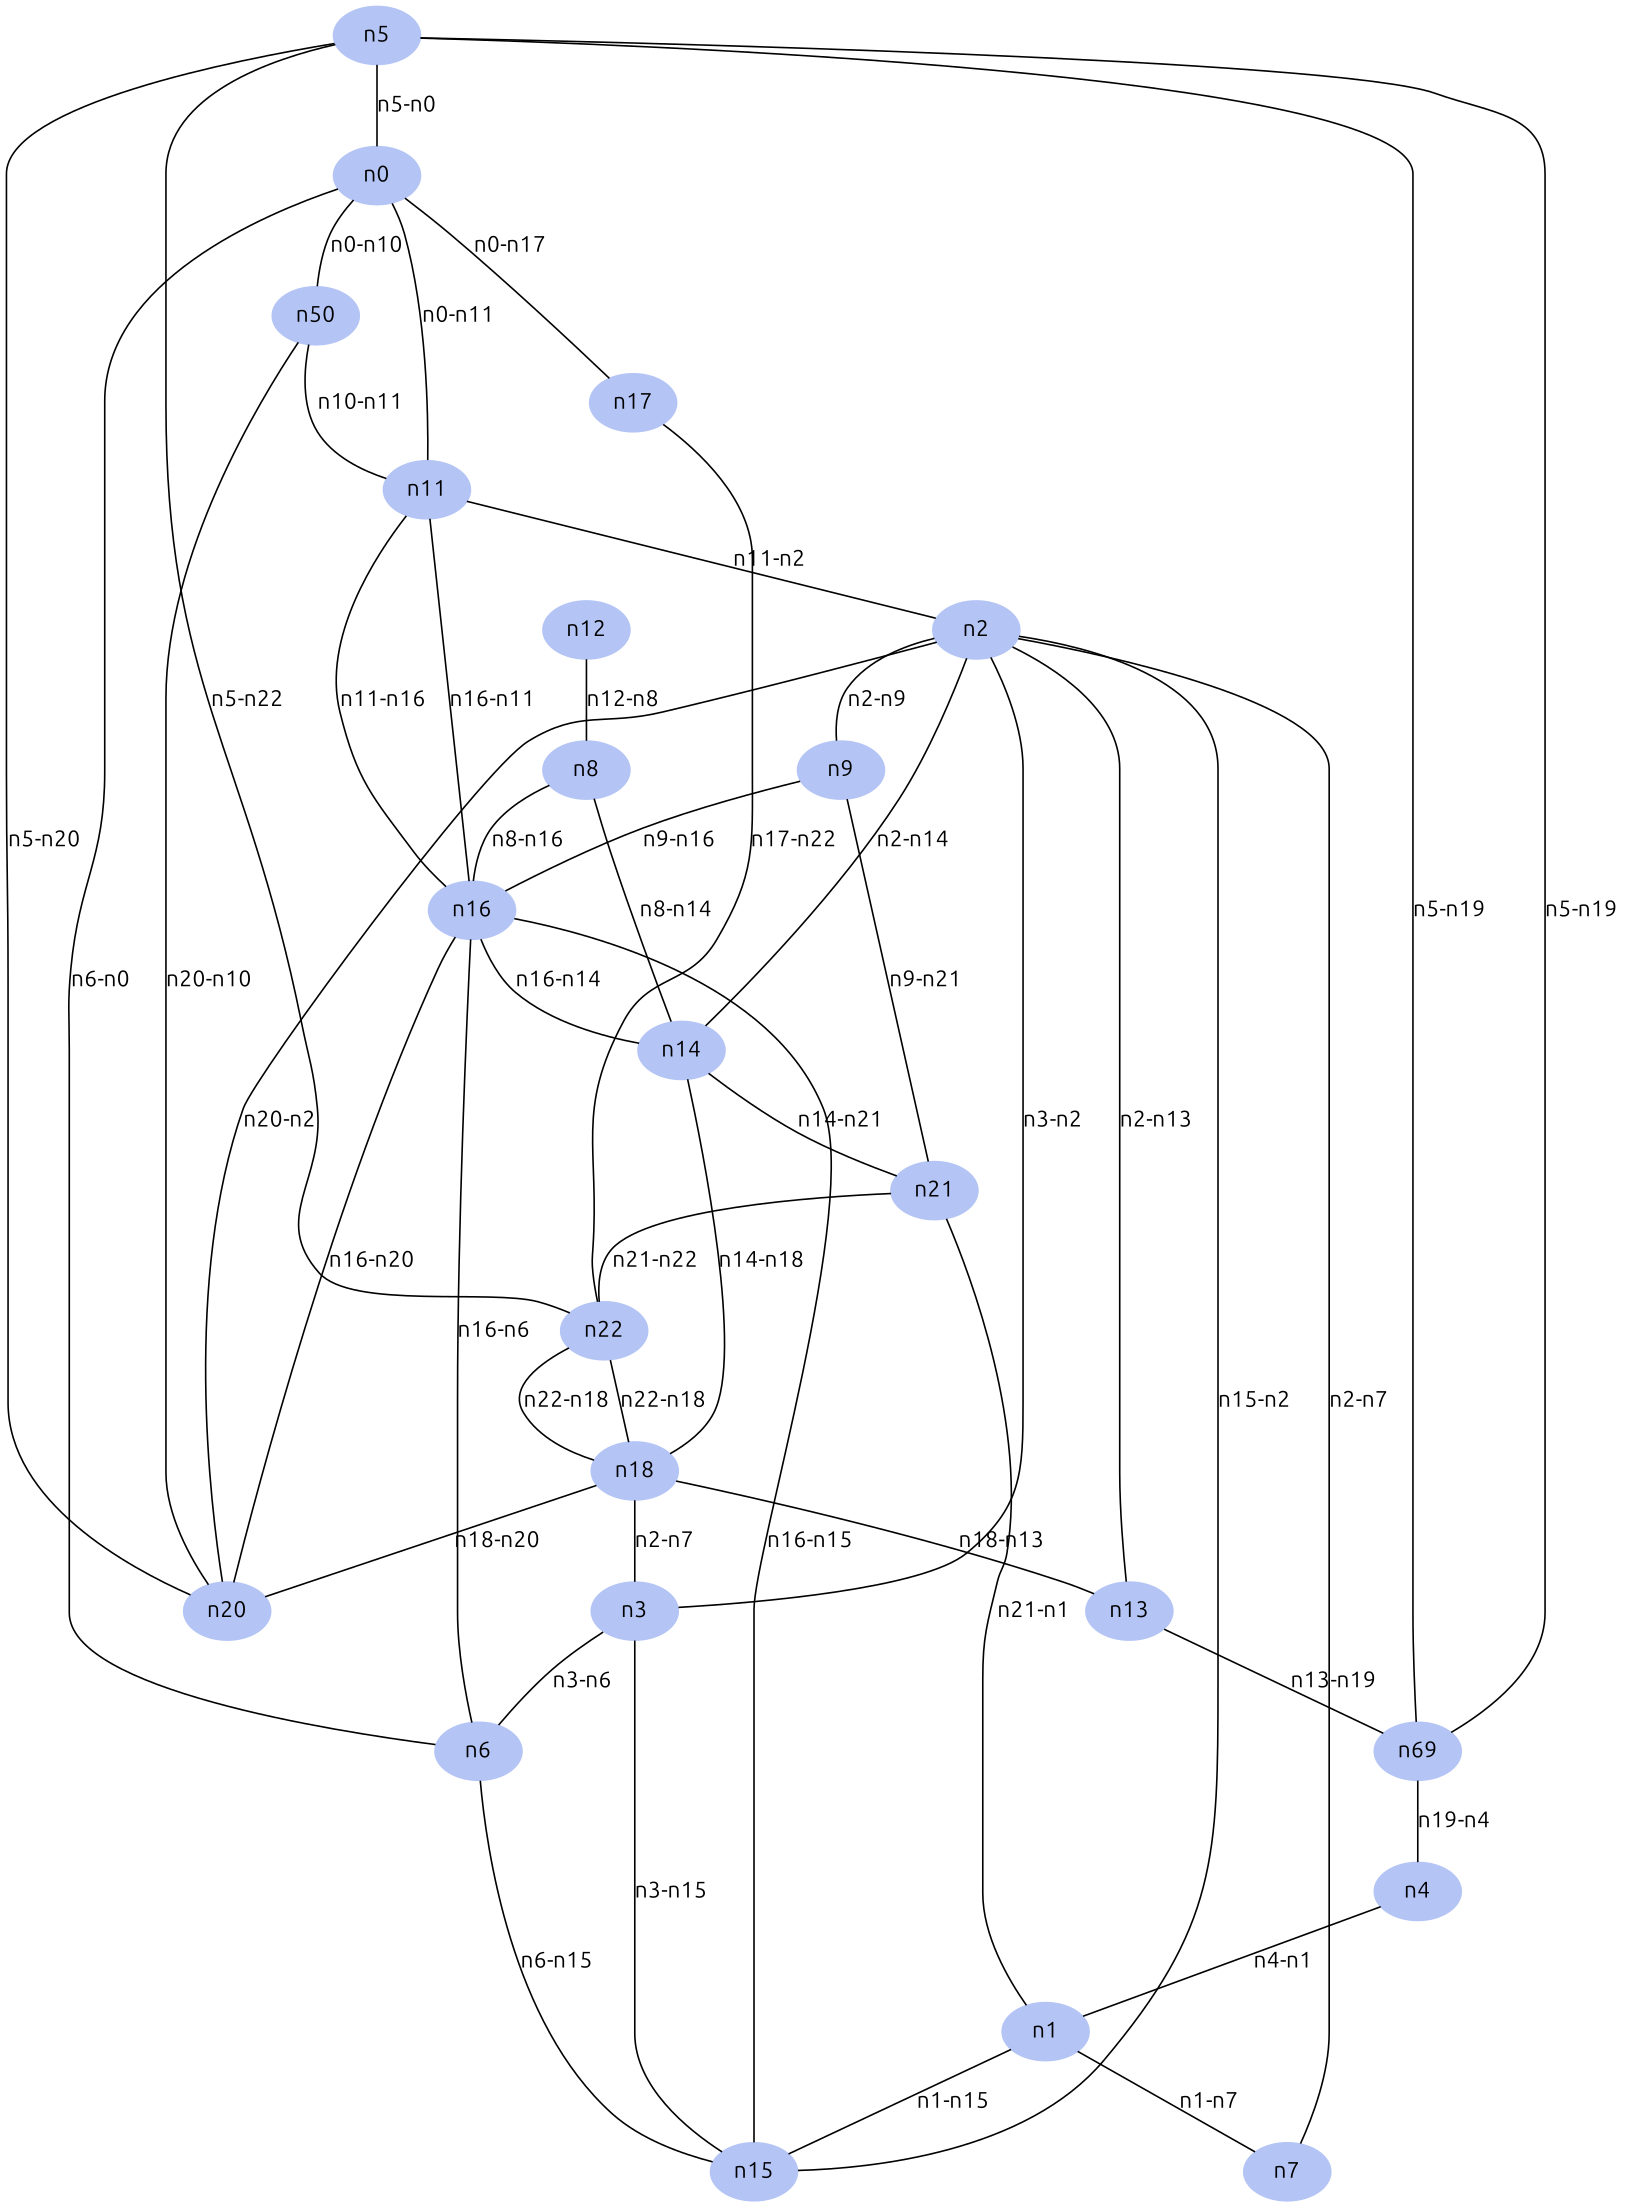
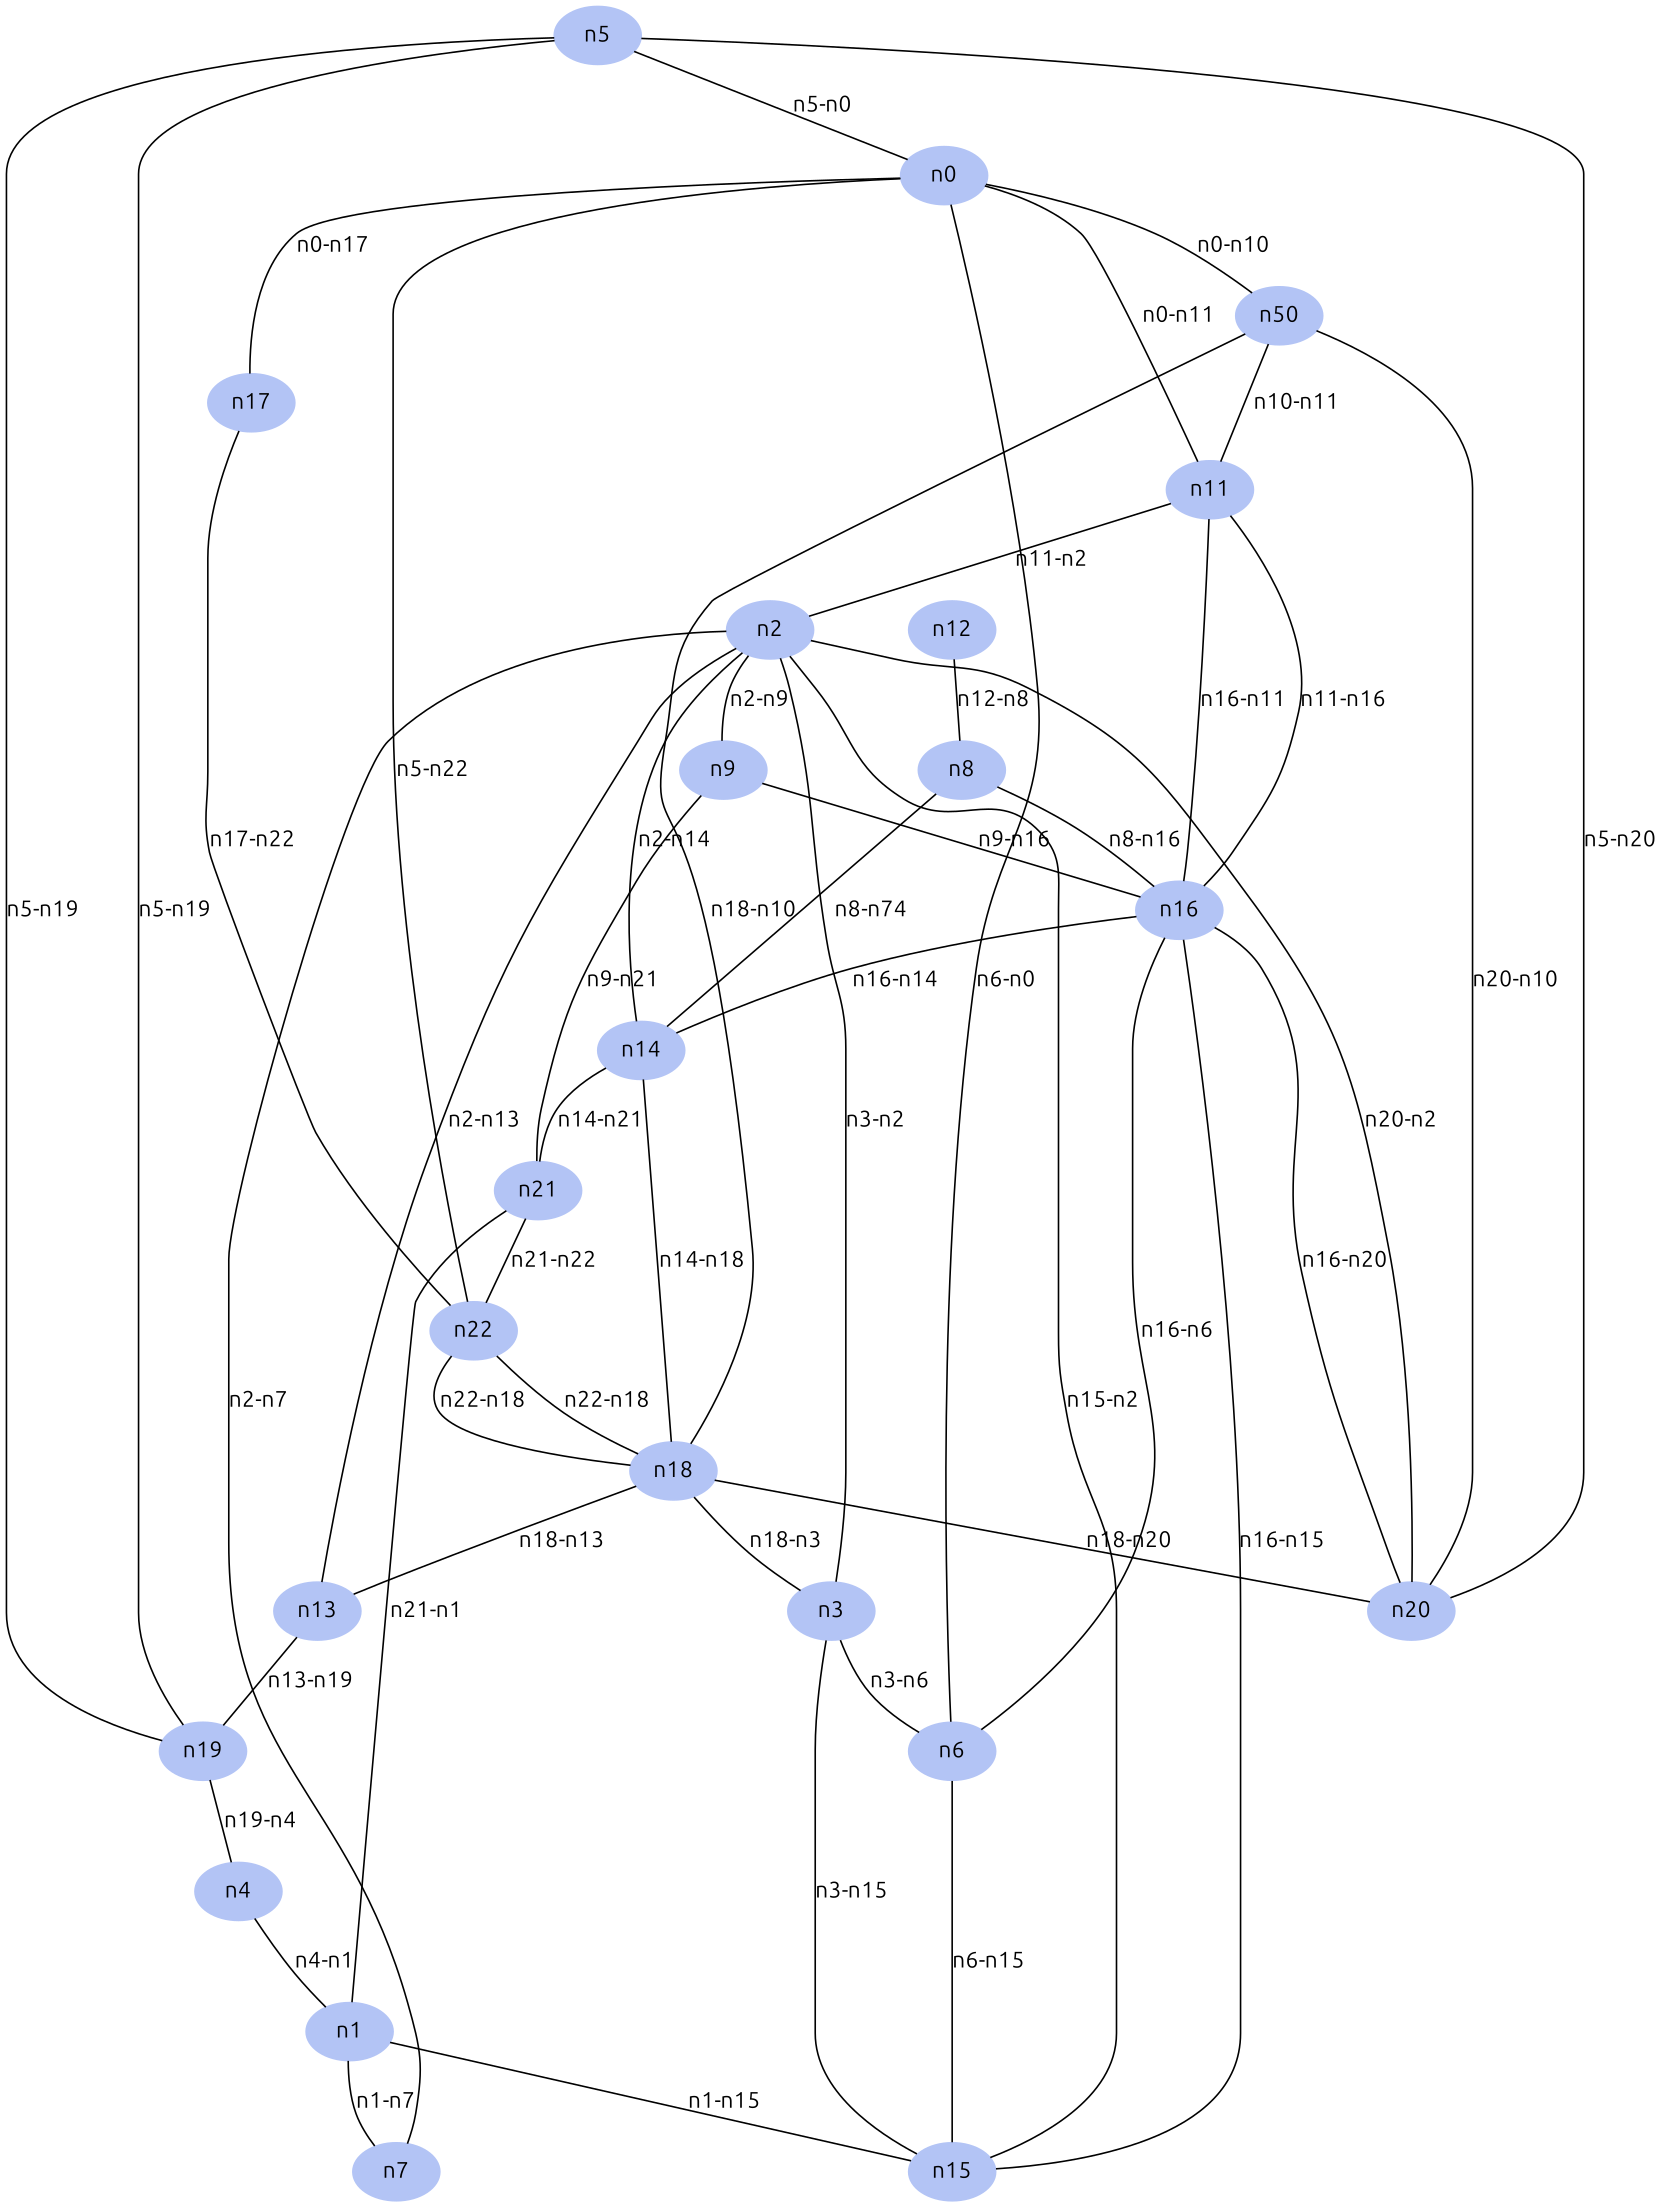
(223, 745) -> (393, 538)
none -> (663, 804)
(677, 910) -> (872, 910)
(665, 1541) -> (786, 1541)
(1418, 1751) -> (203, 1751)
